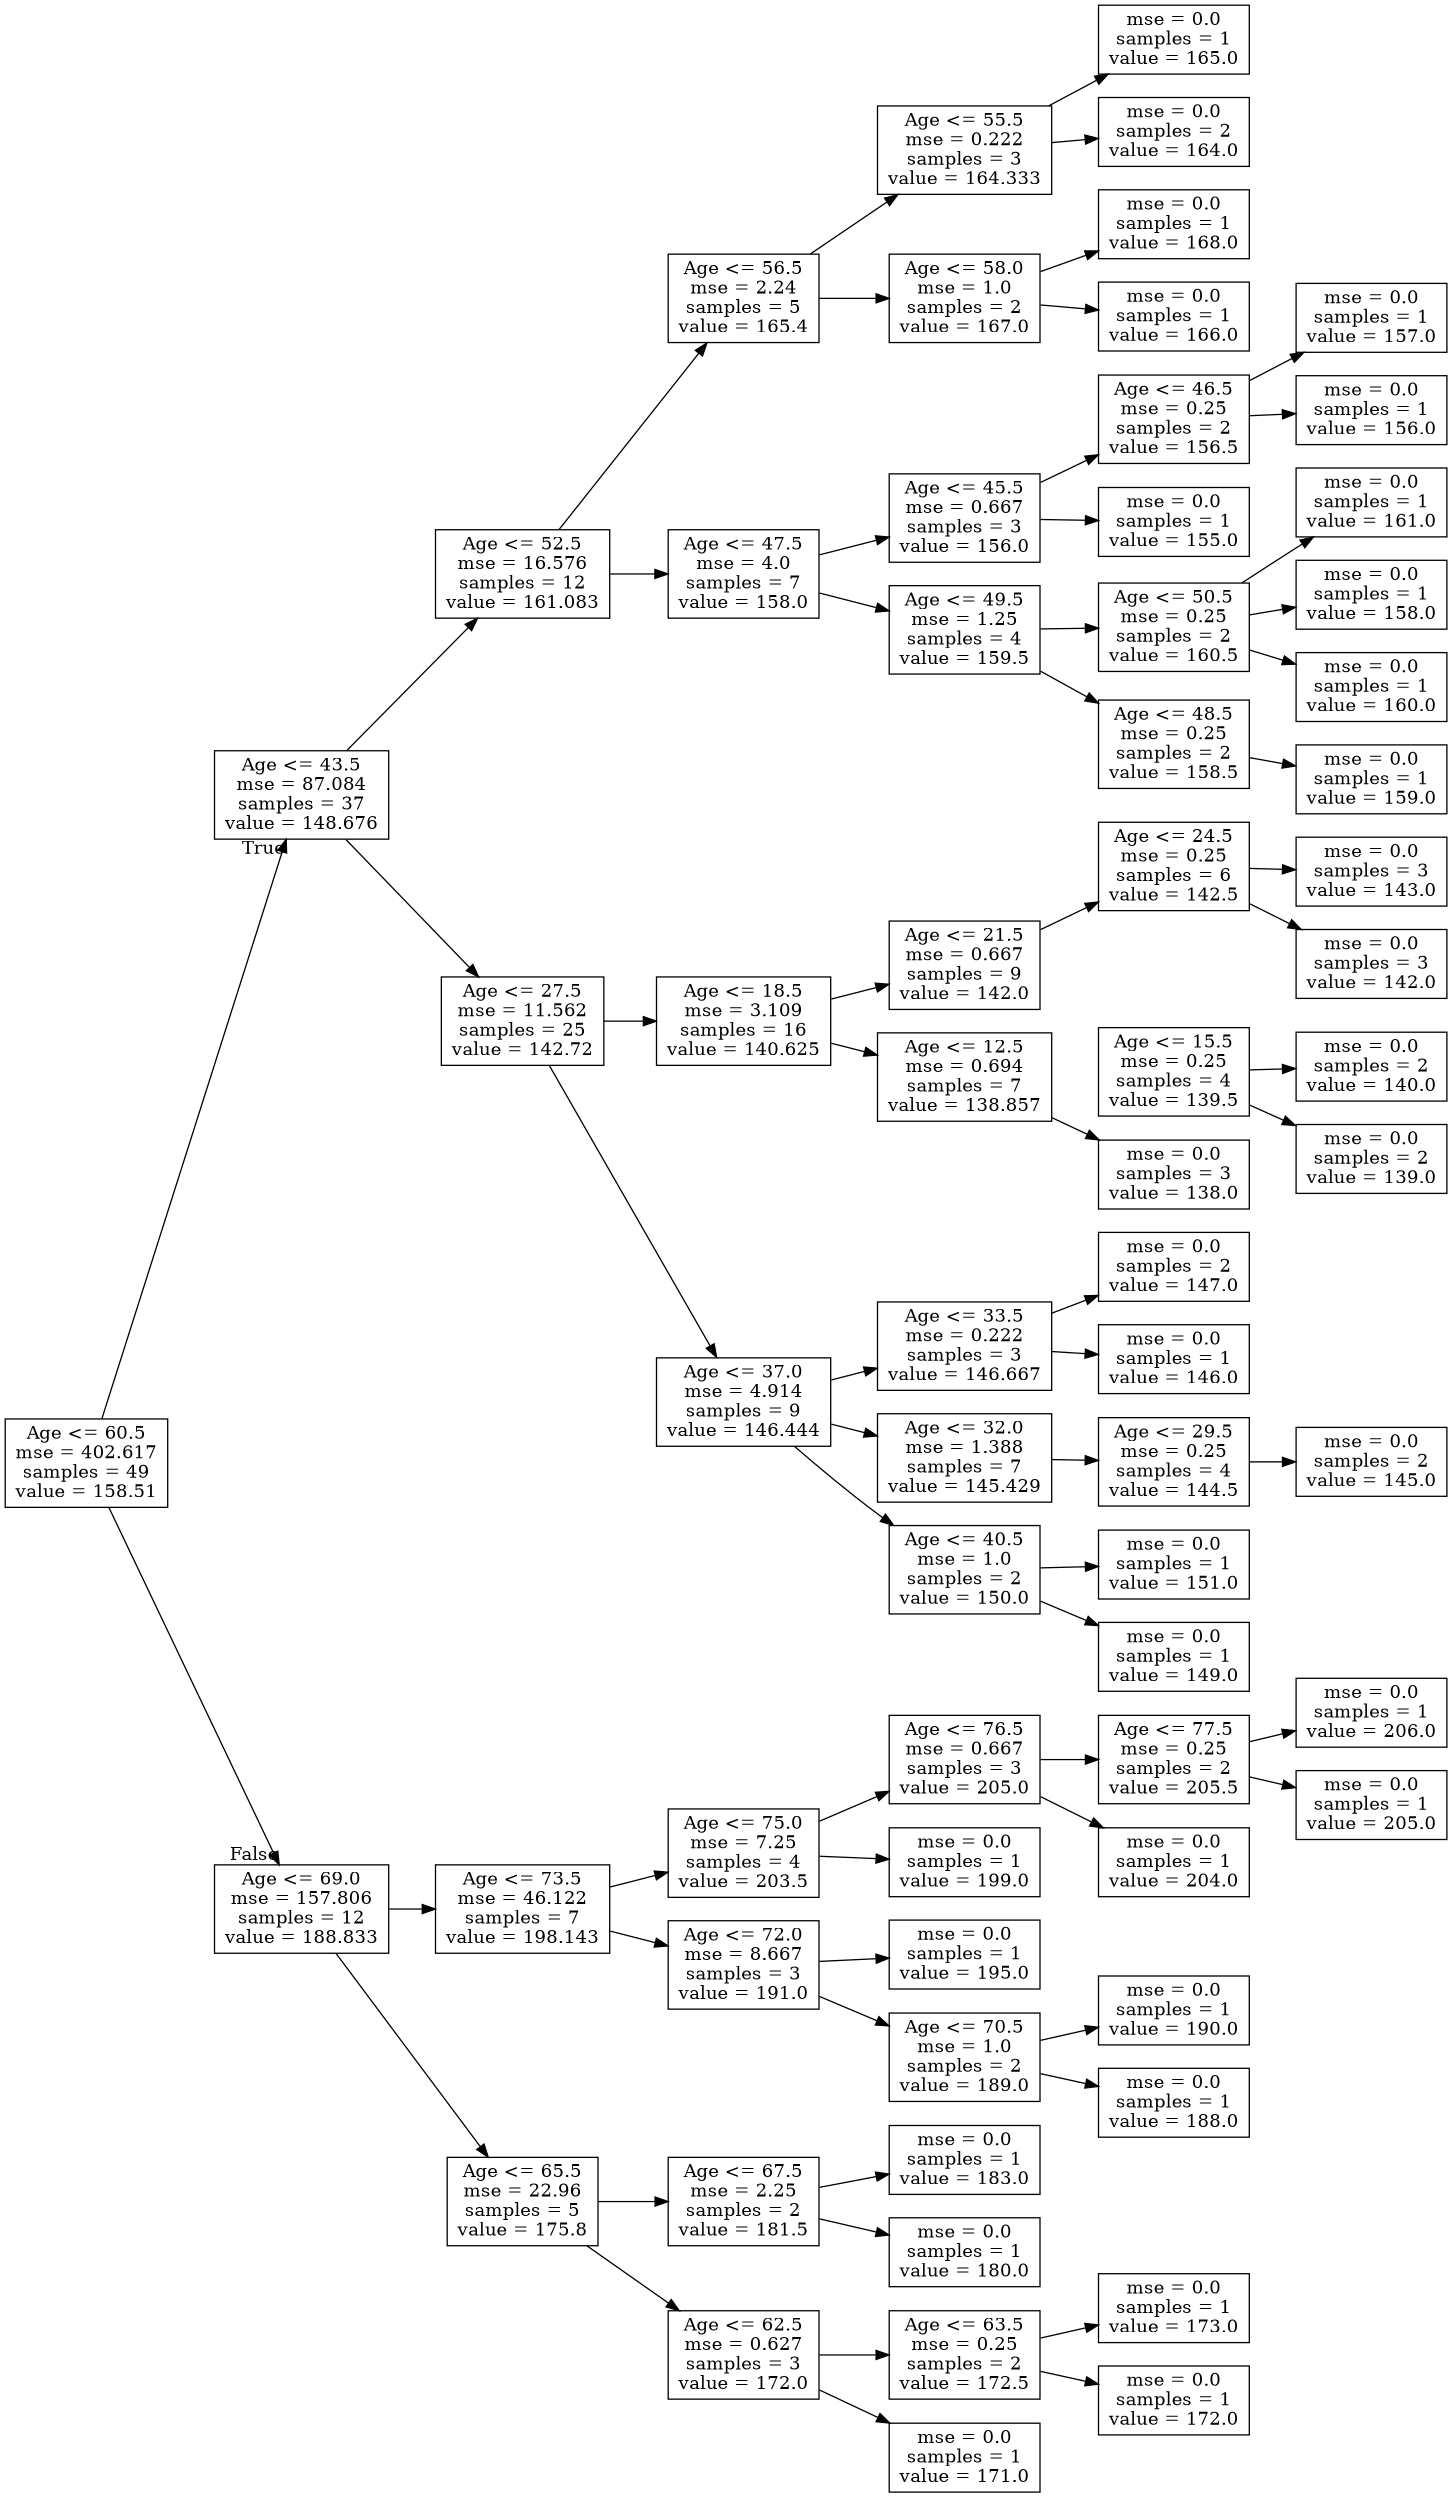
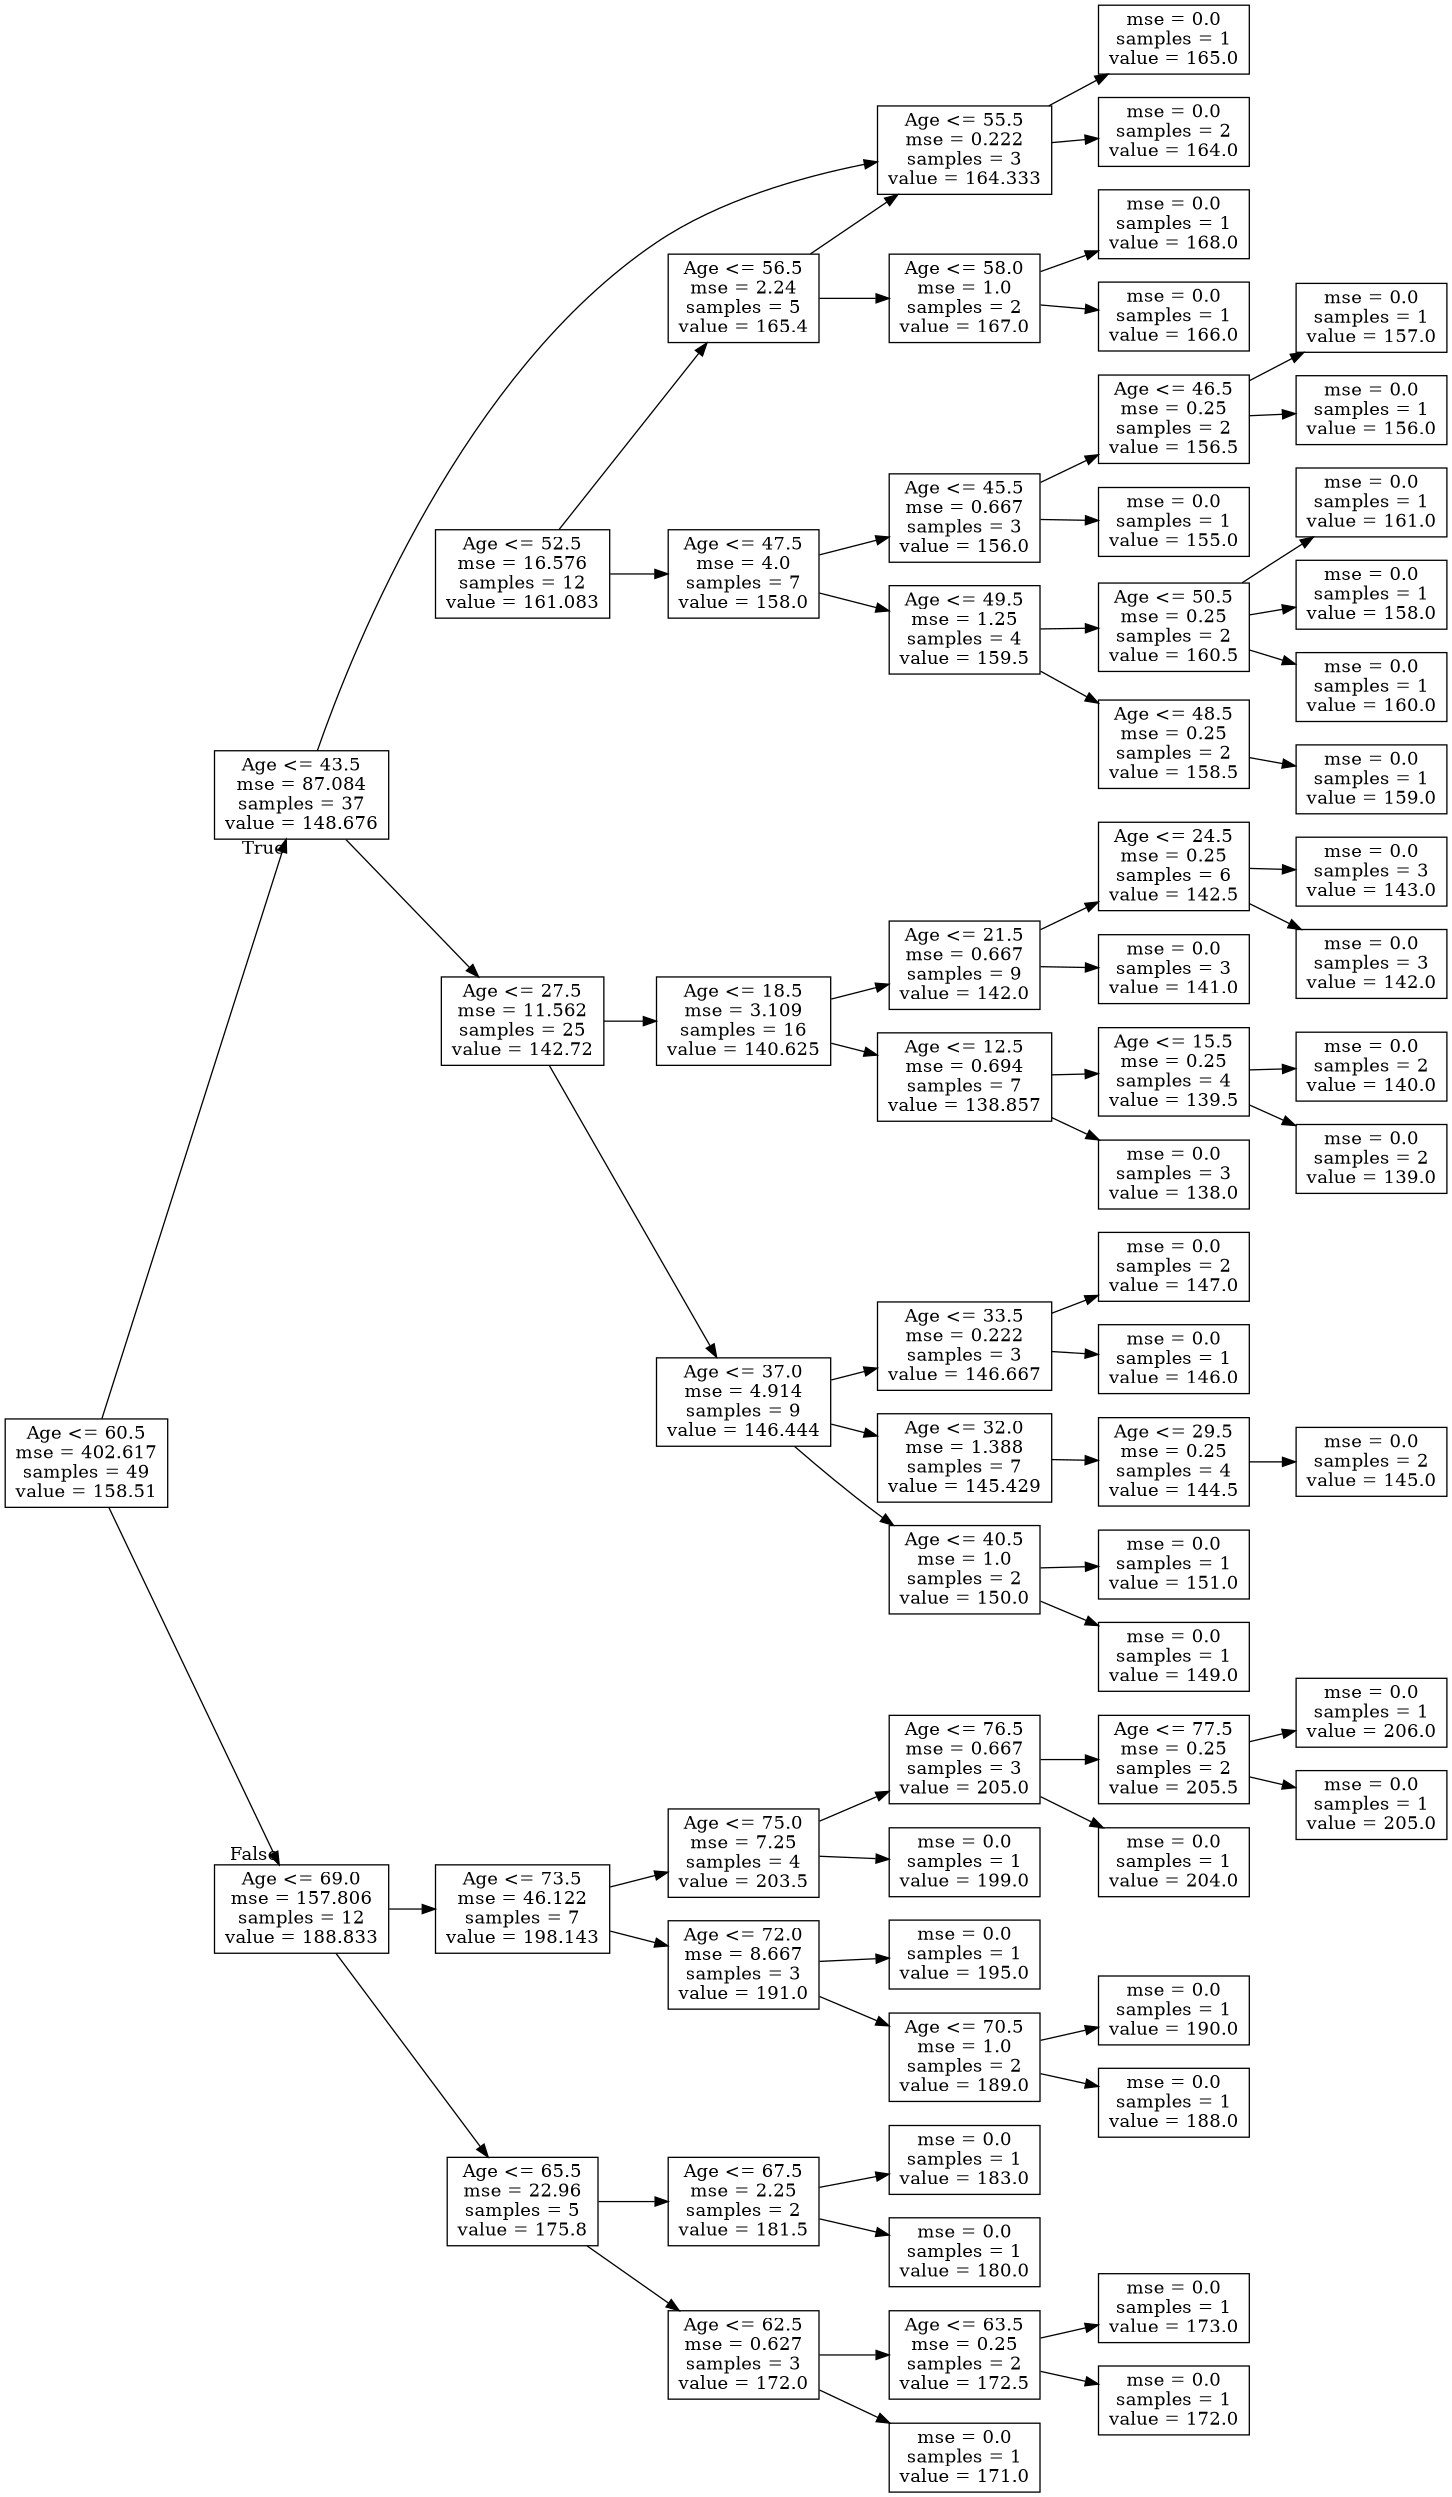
(408, 689) -> (514, 380)
none -> (1174, 969)
none -> (1068, 1074)
